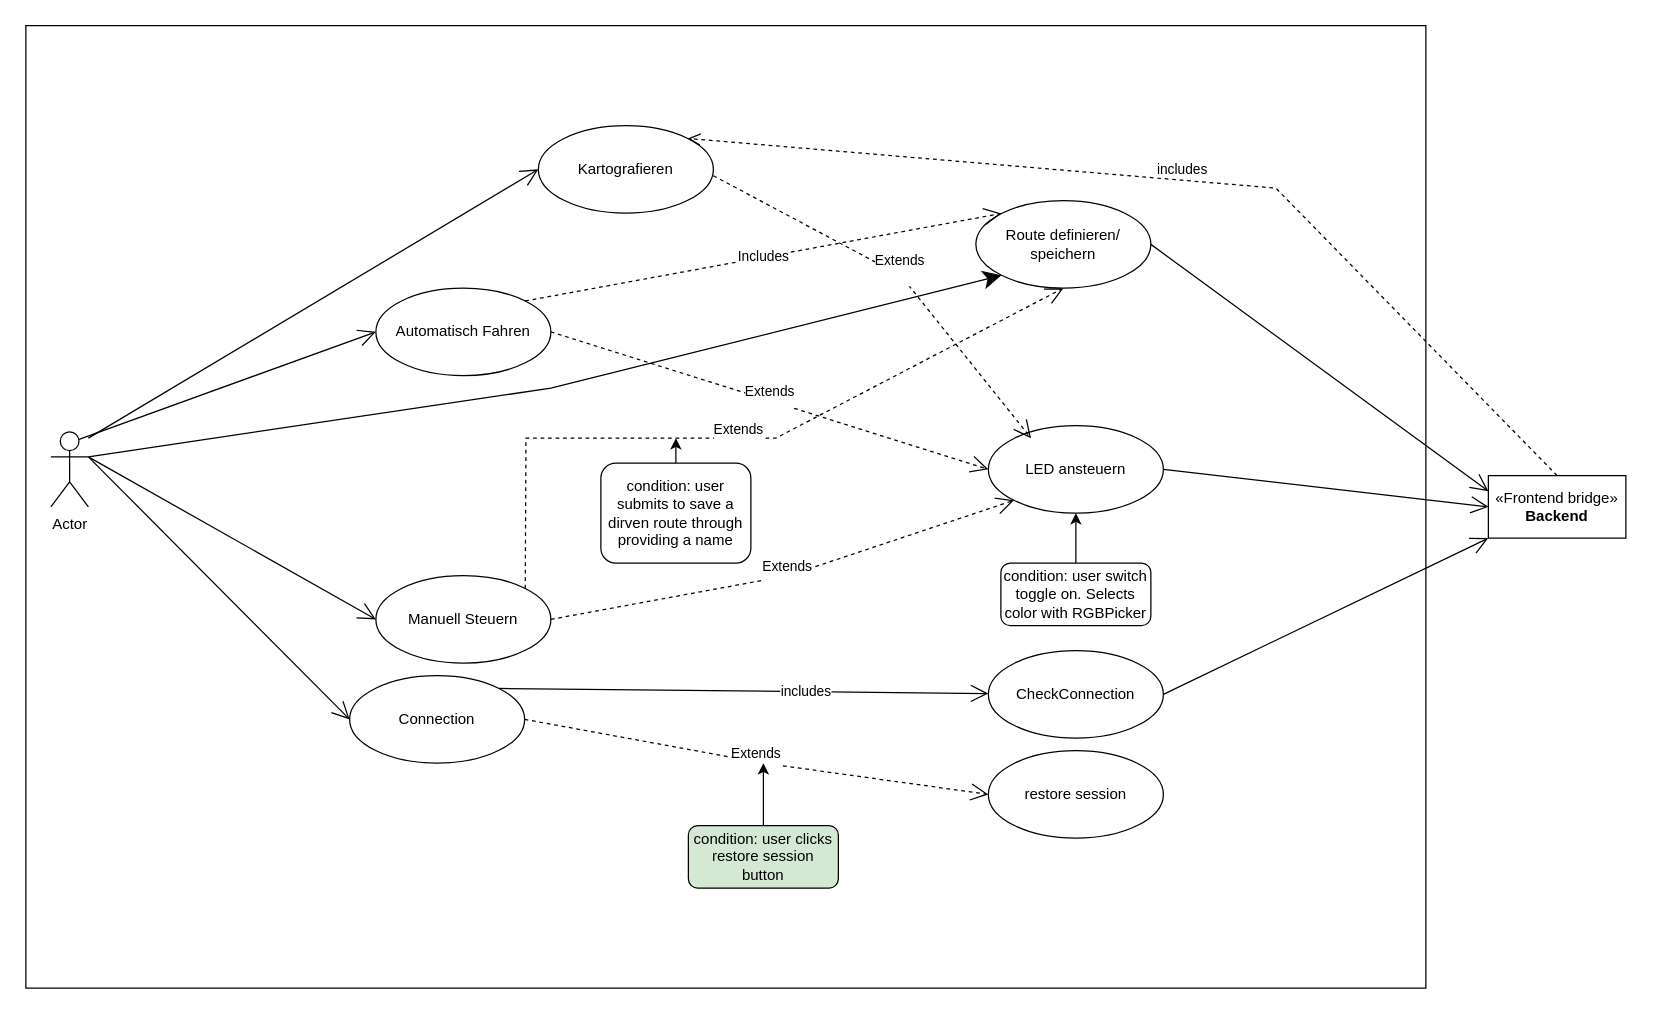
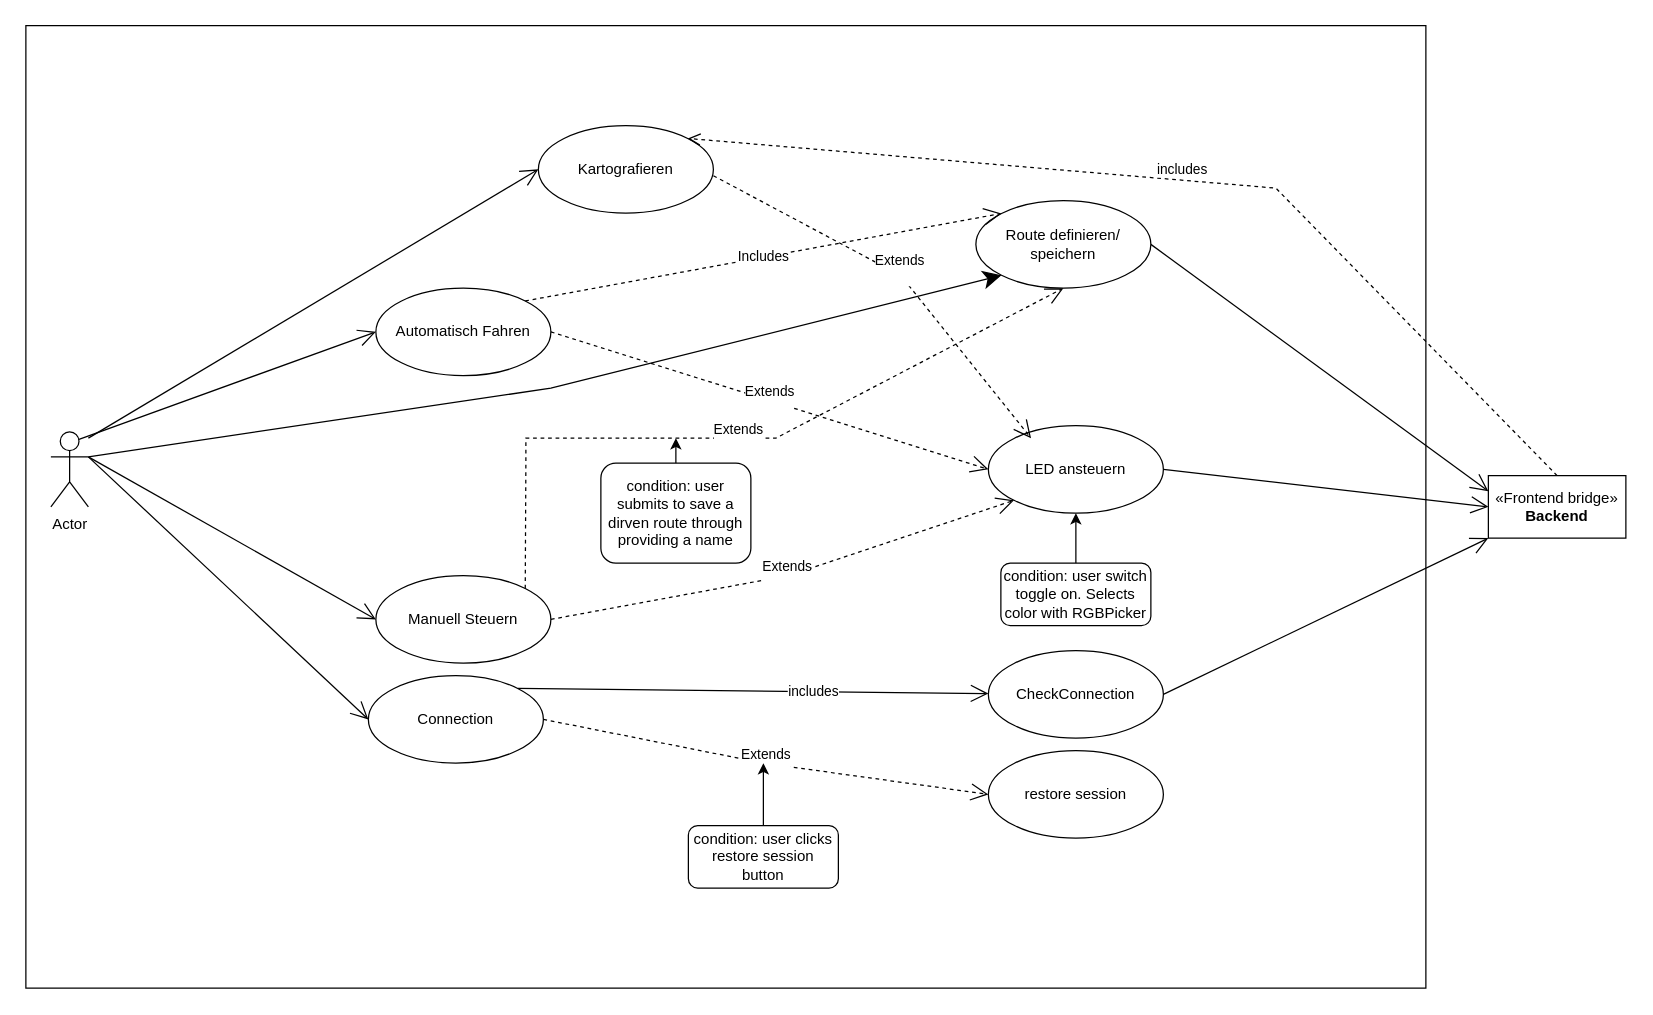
(437, 719) -> (456, 719)
(763, 857) -> (763, 857)
